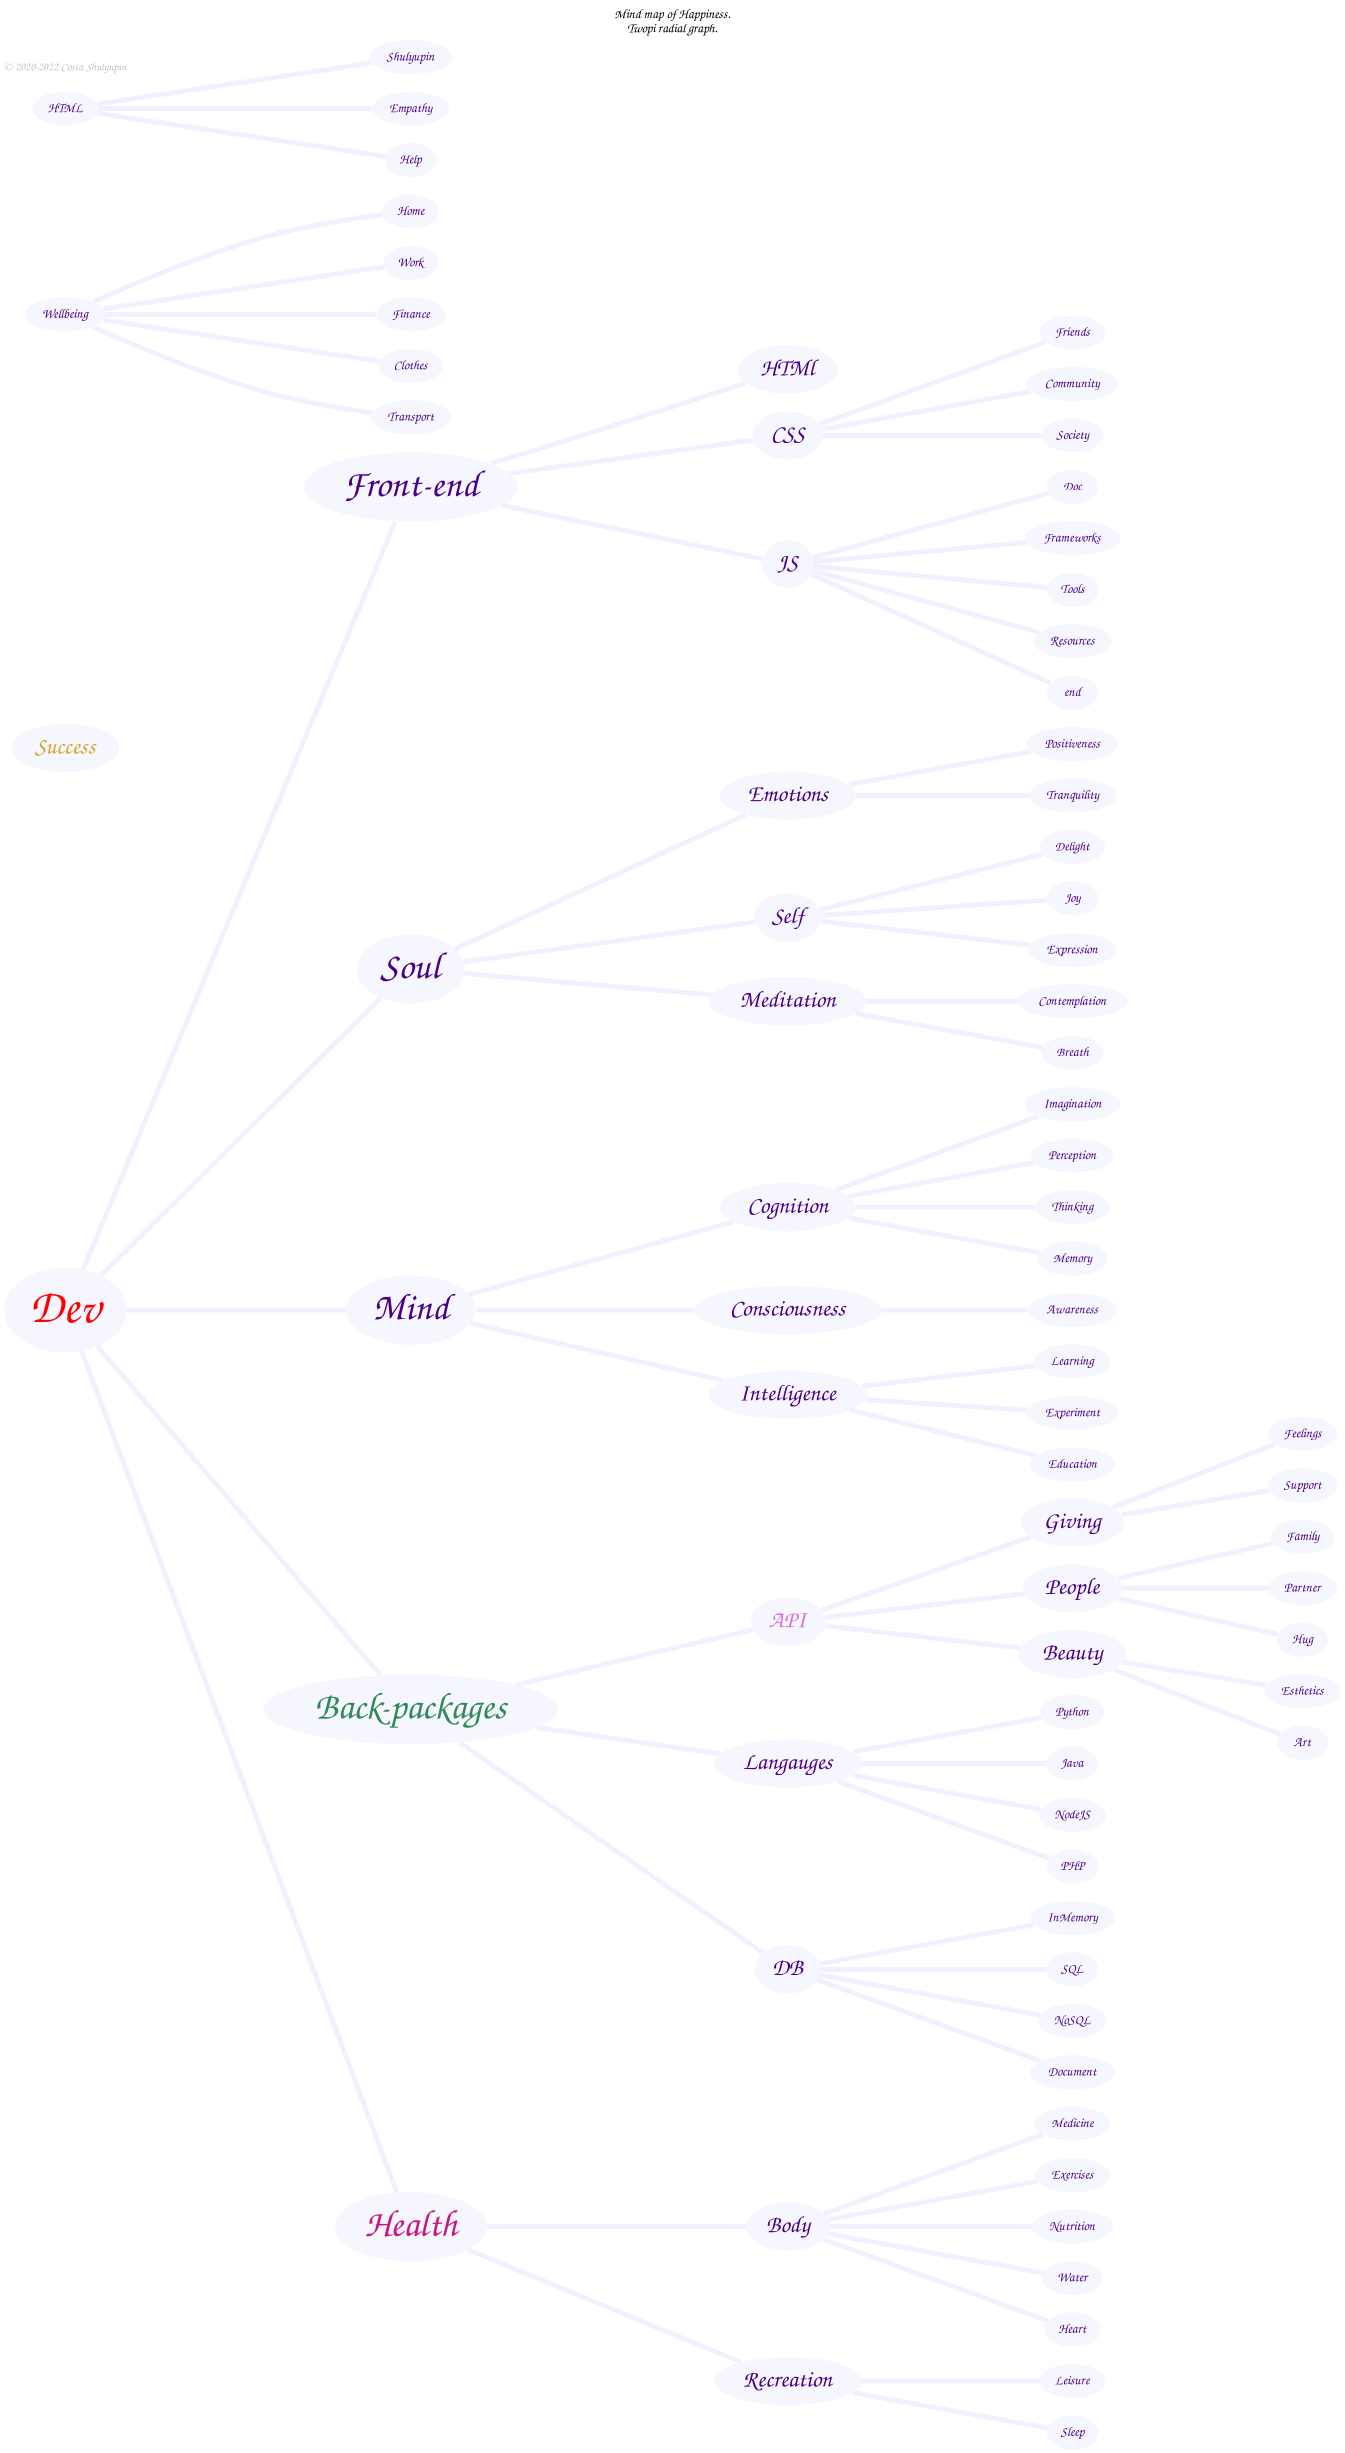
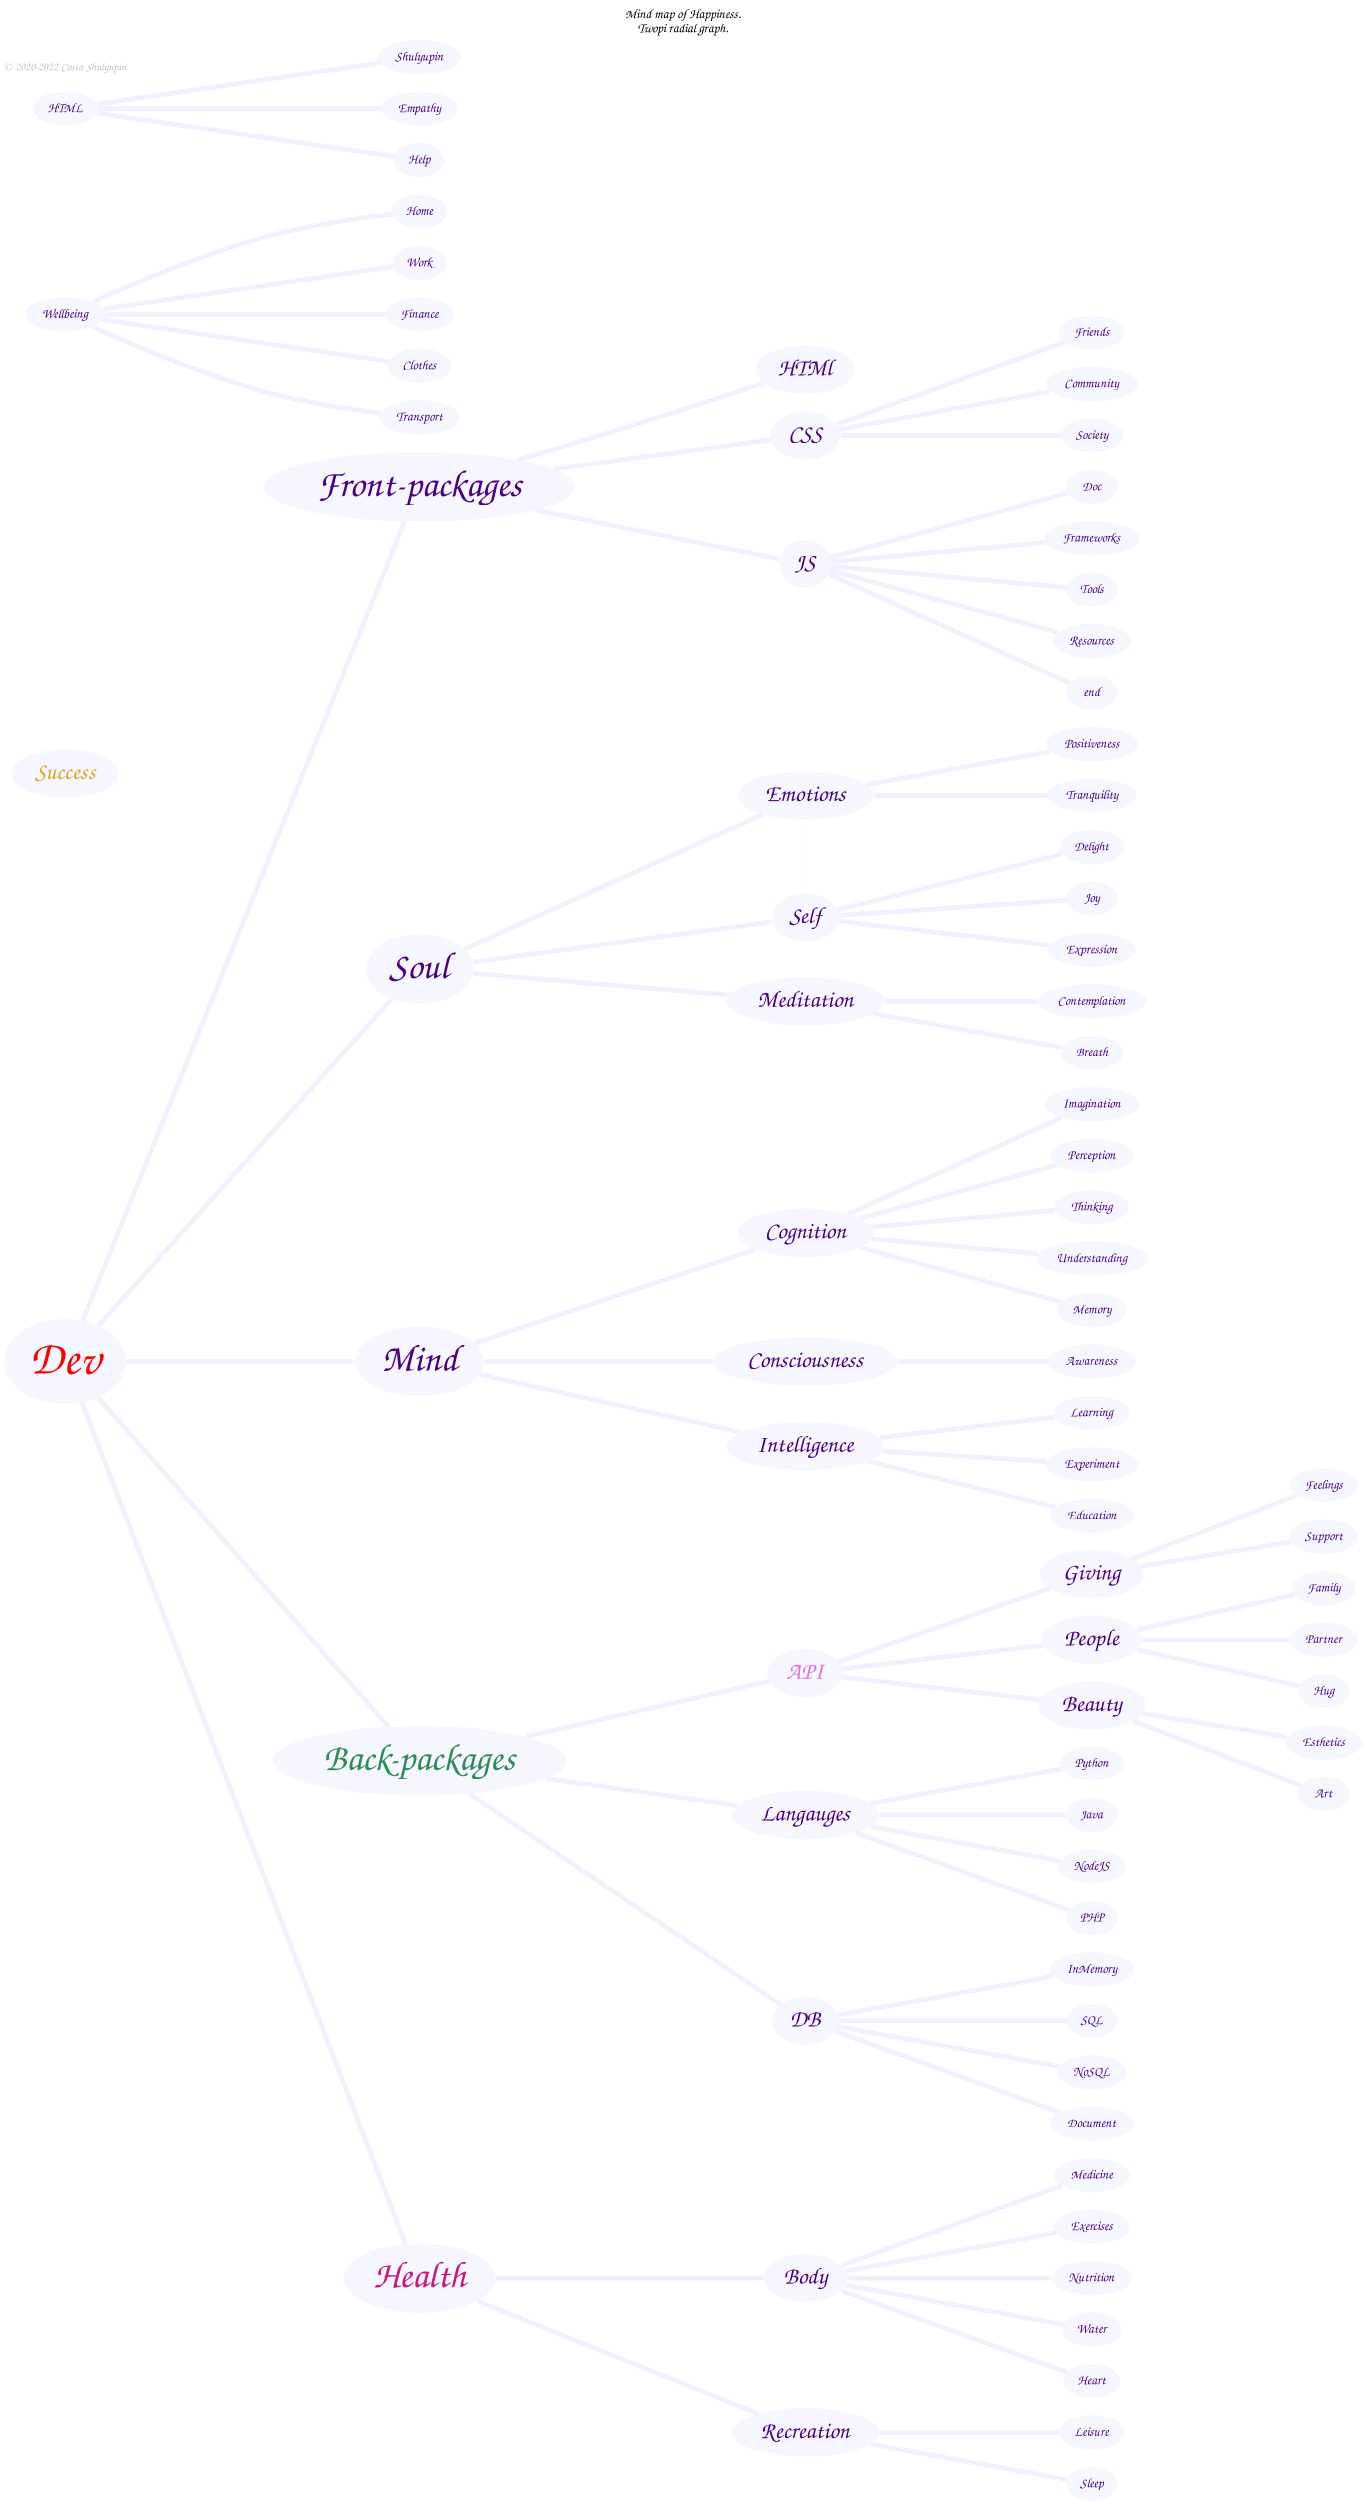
(411, 487) -> (420, 487)
none -> (1092, 1259)
